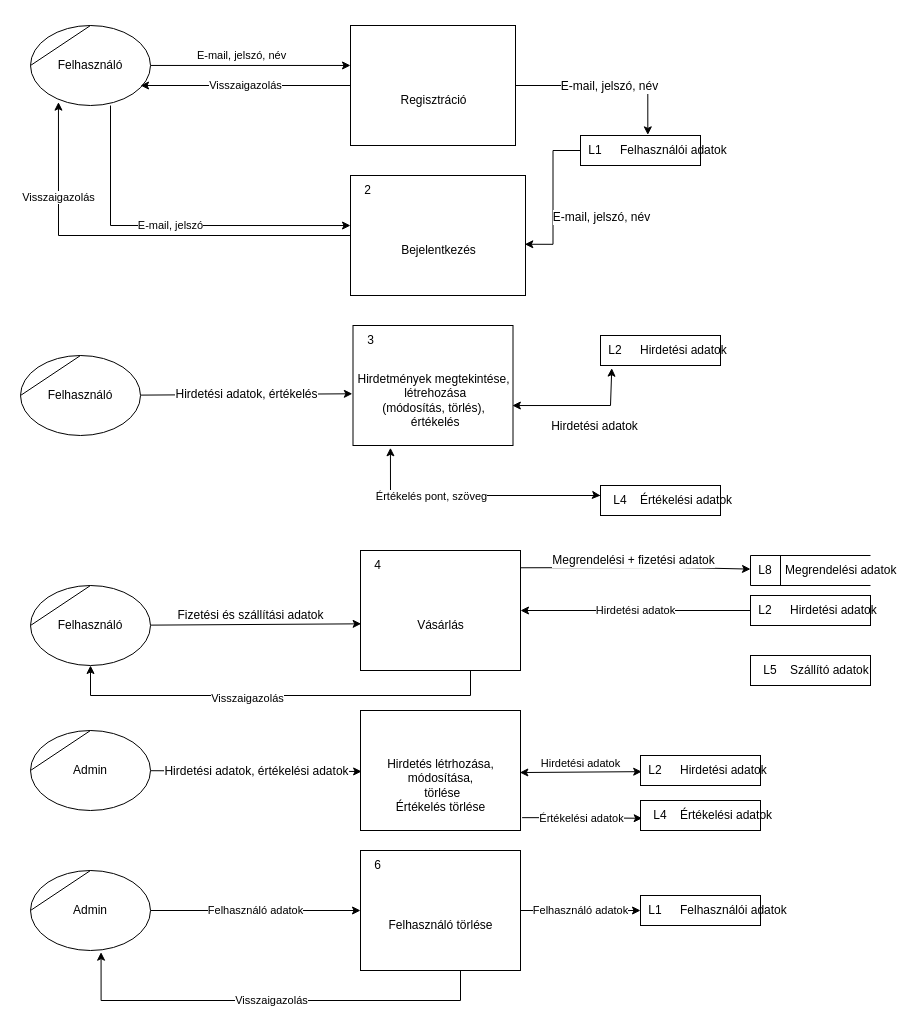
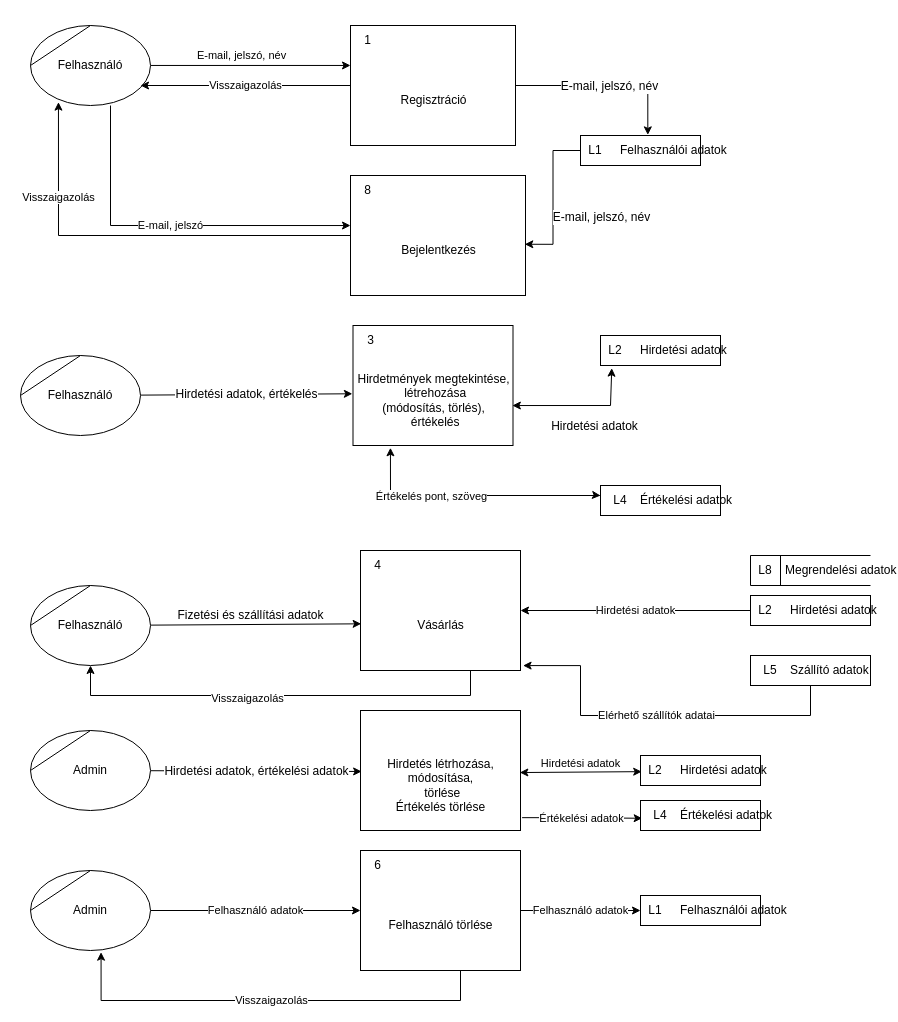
none -> (368, 41)
(368, 191) -> (368, 191)
(722, 568) -> none
none -> (661, 716)
